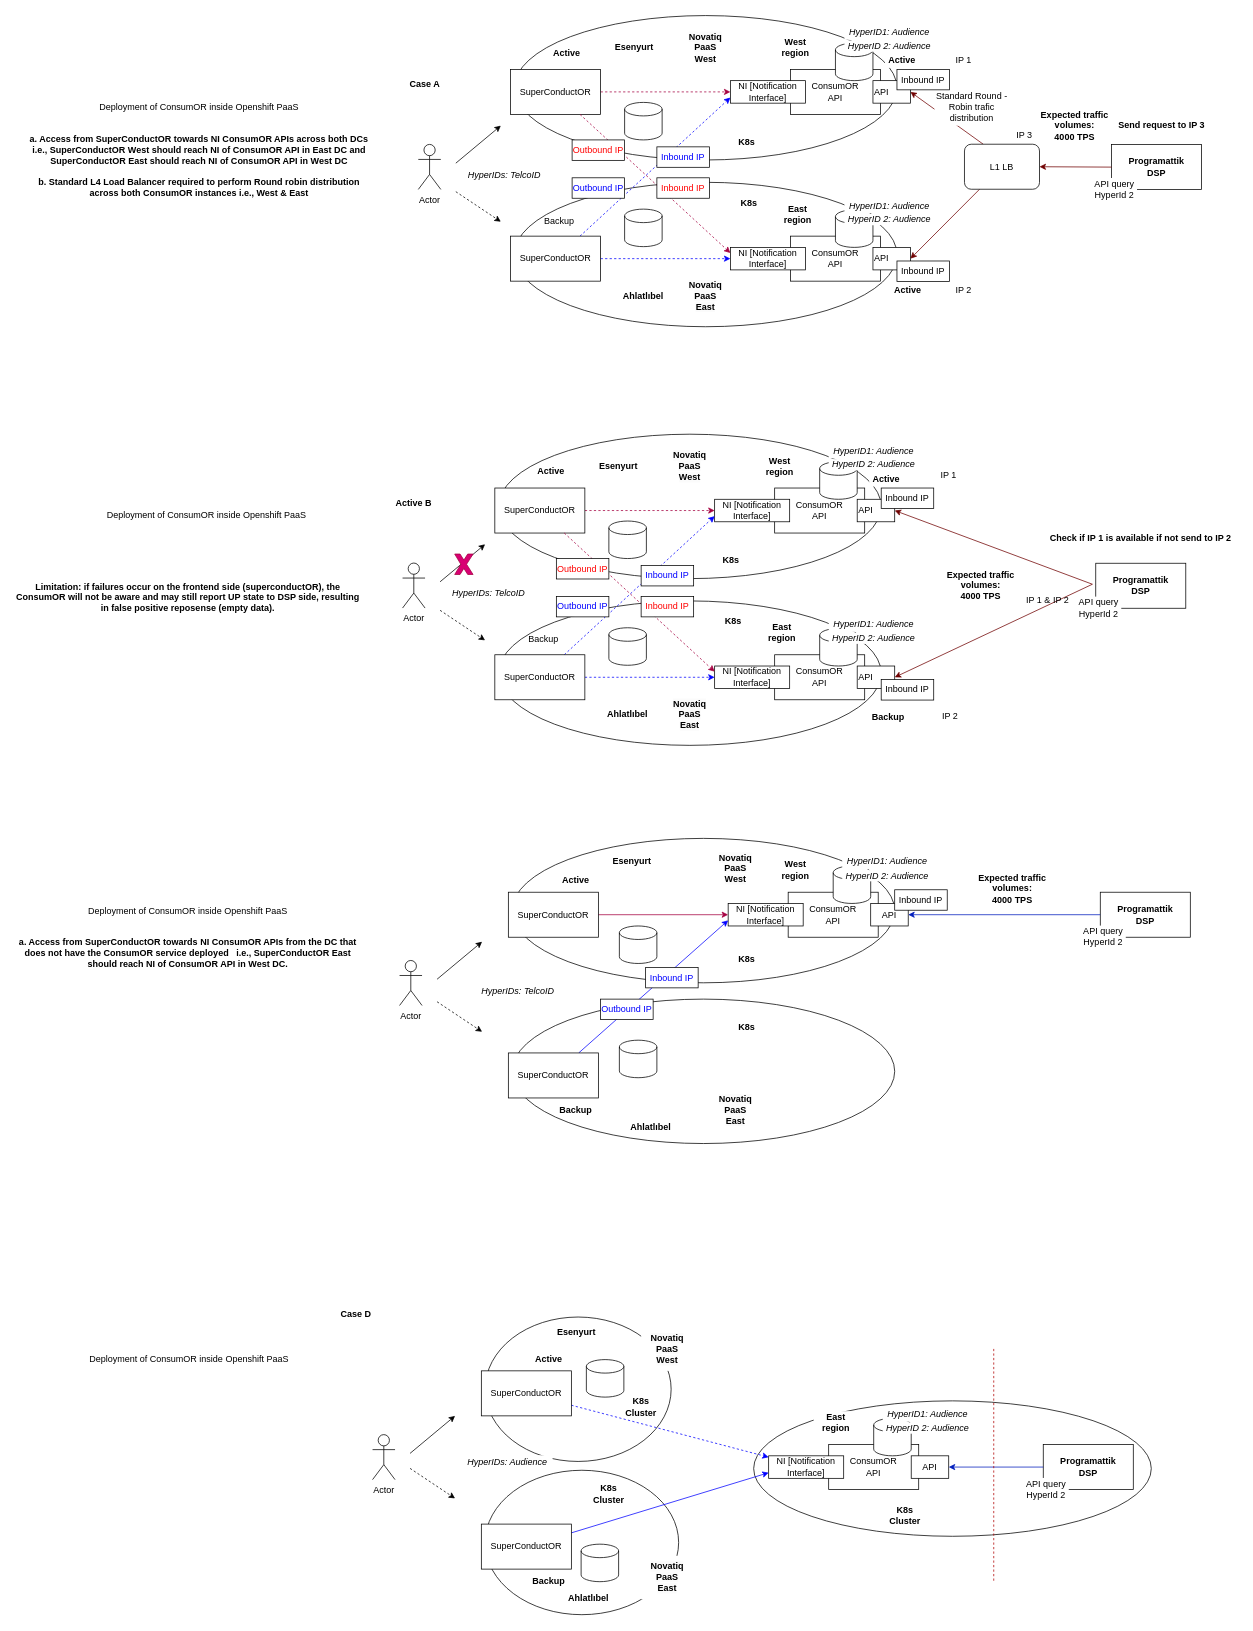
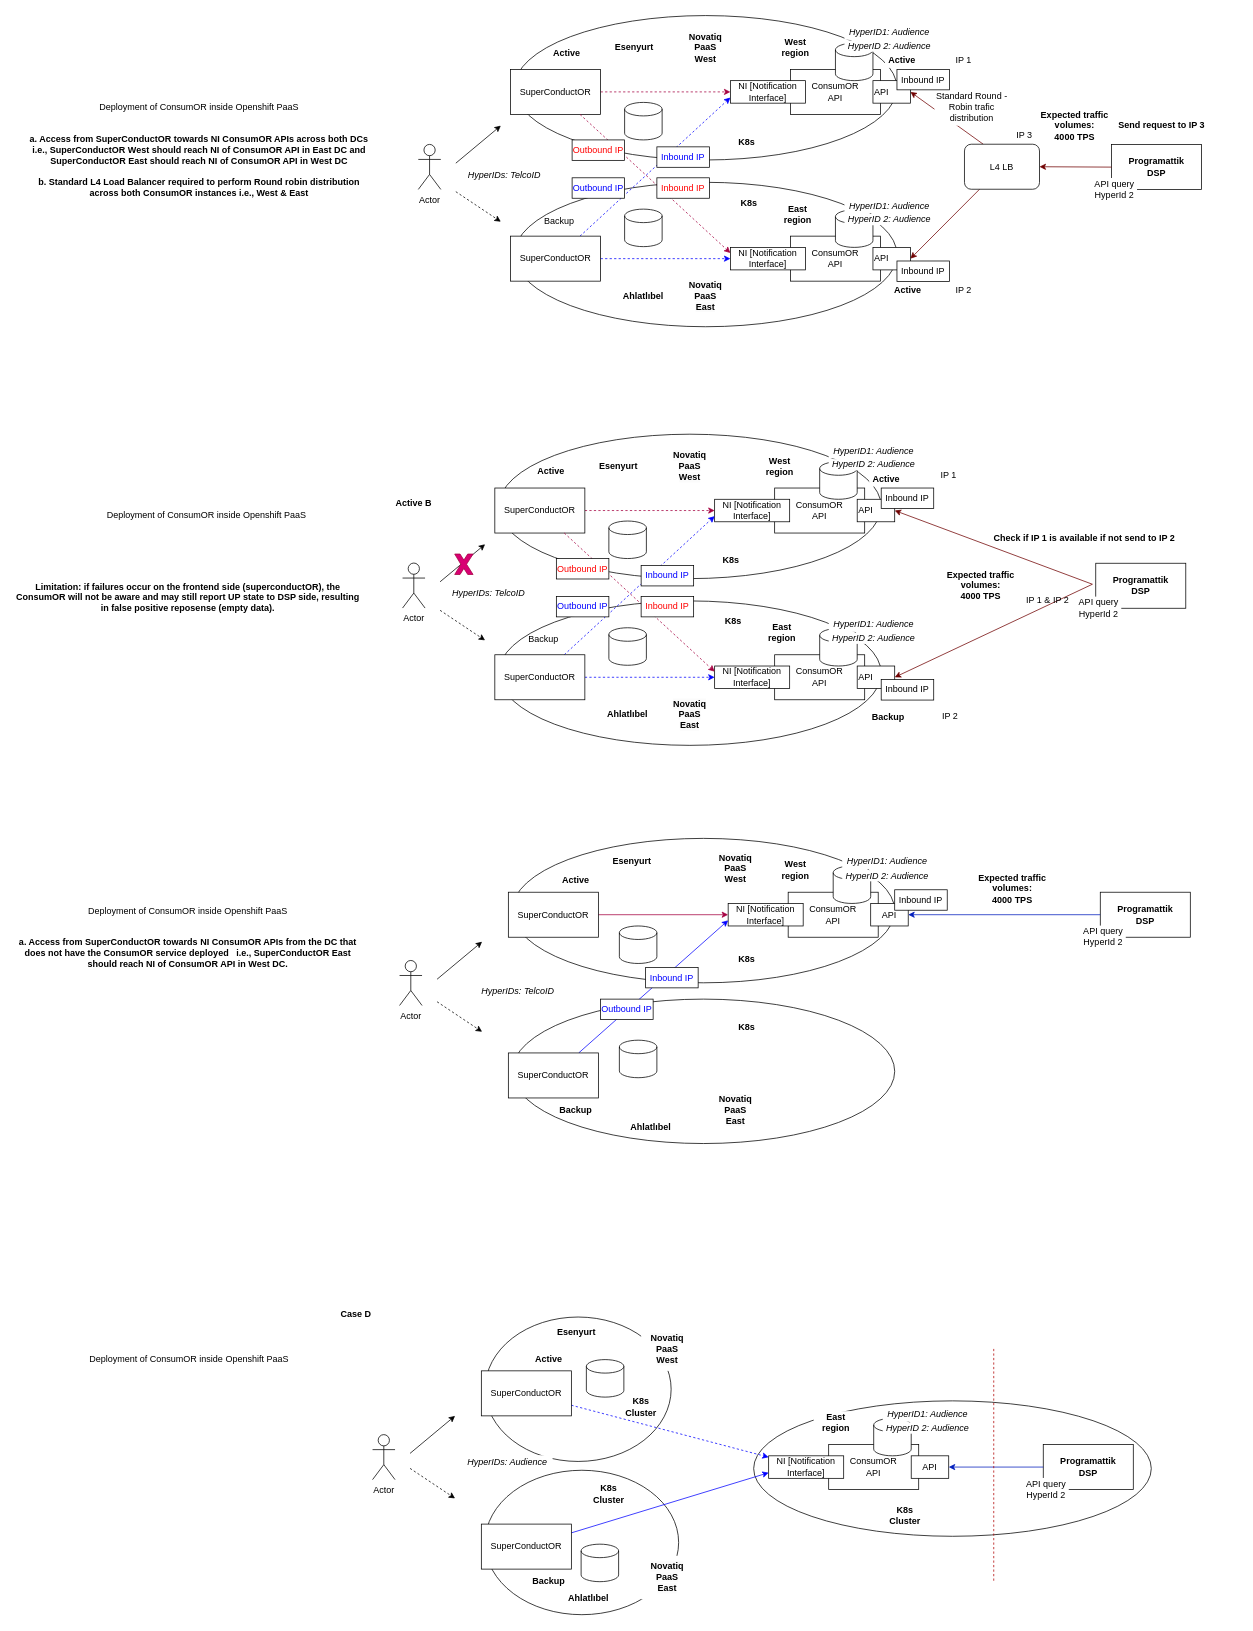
(425, 84) -> none
(1002, 167) -> (1002, 167)
(1140, 538) -> (1084, 538)
